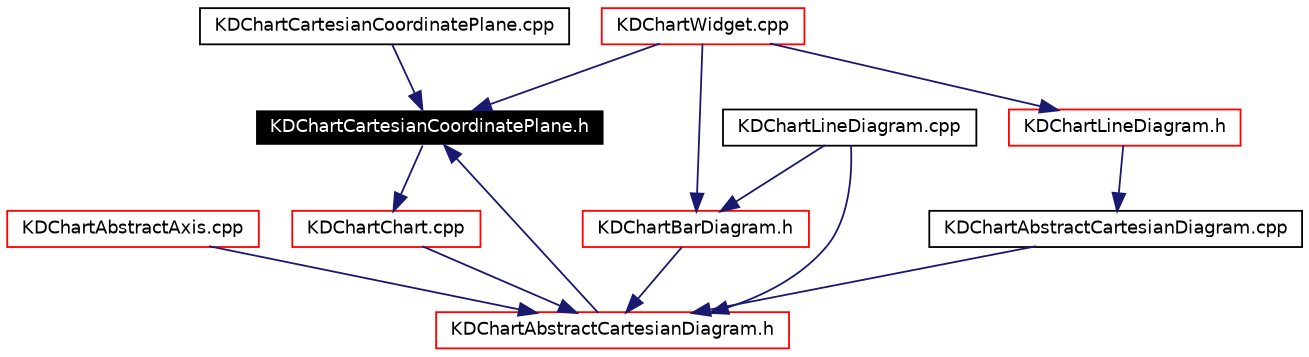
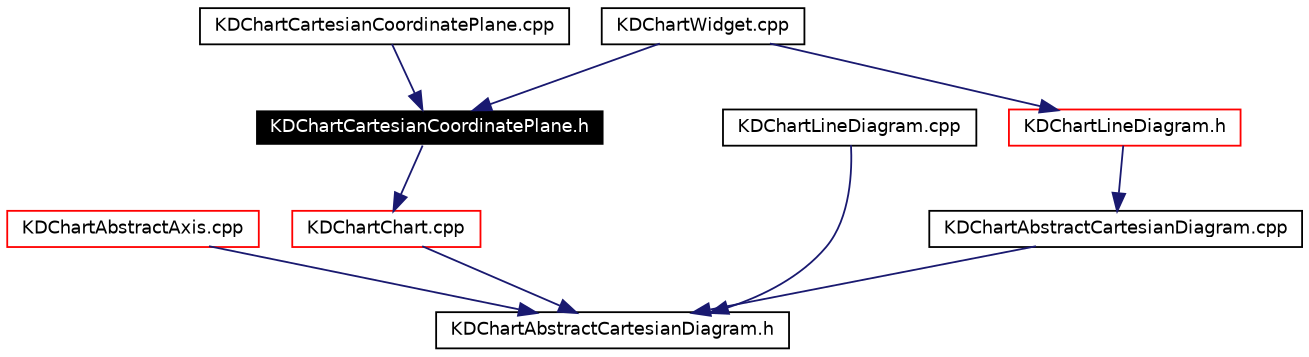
(703, 26) -> (703, 26)
(696, 229) -> none
(527, 236) -> none
(613, 330) -> (613, 330)
